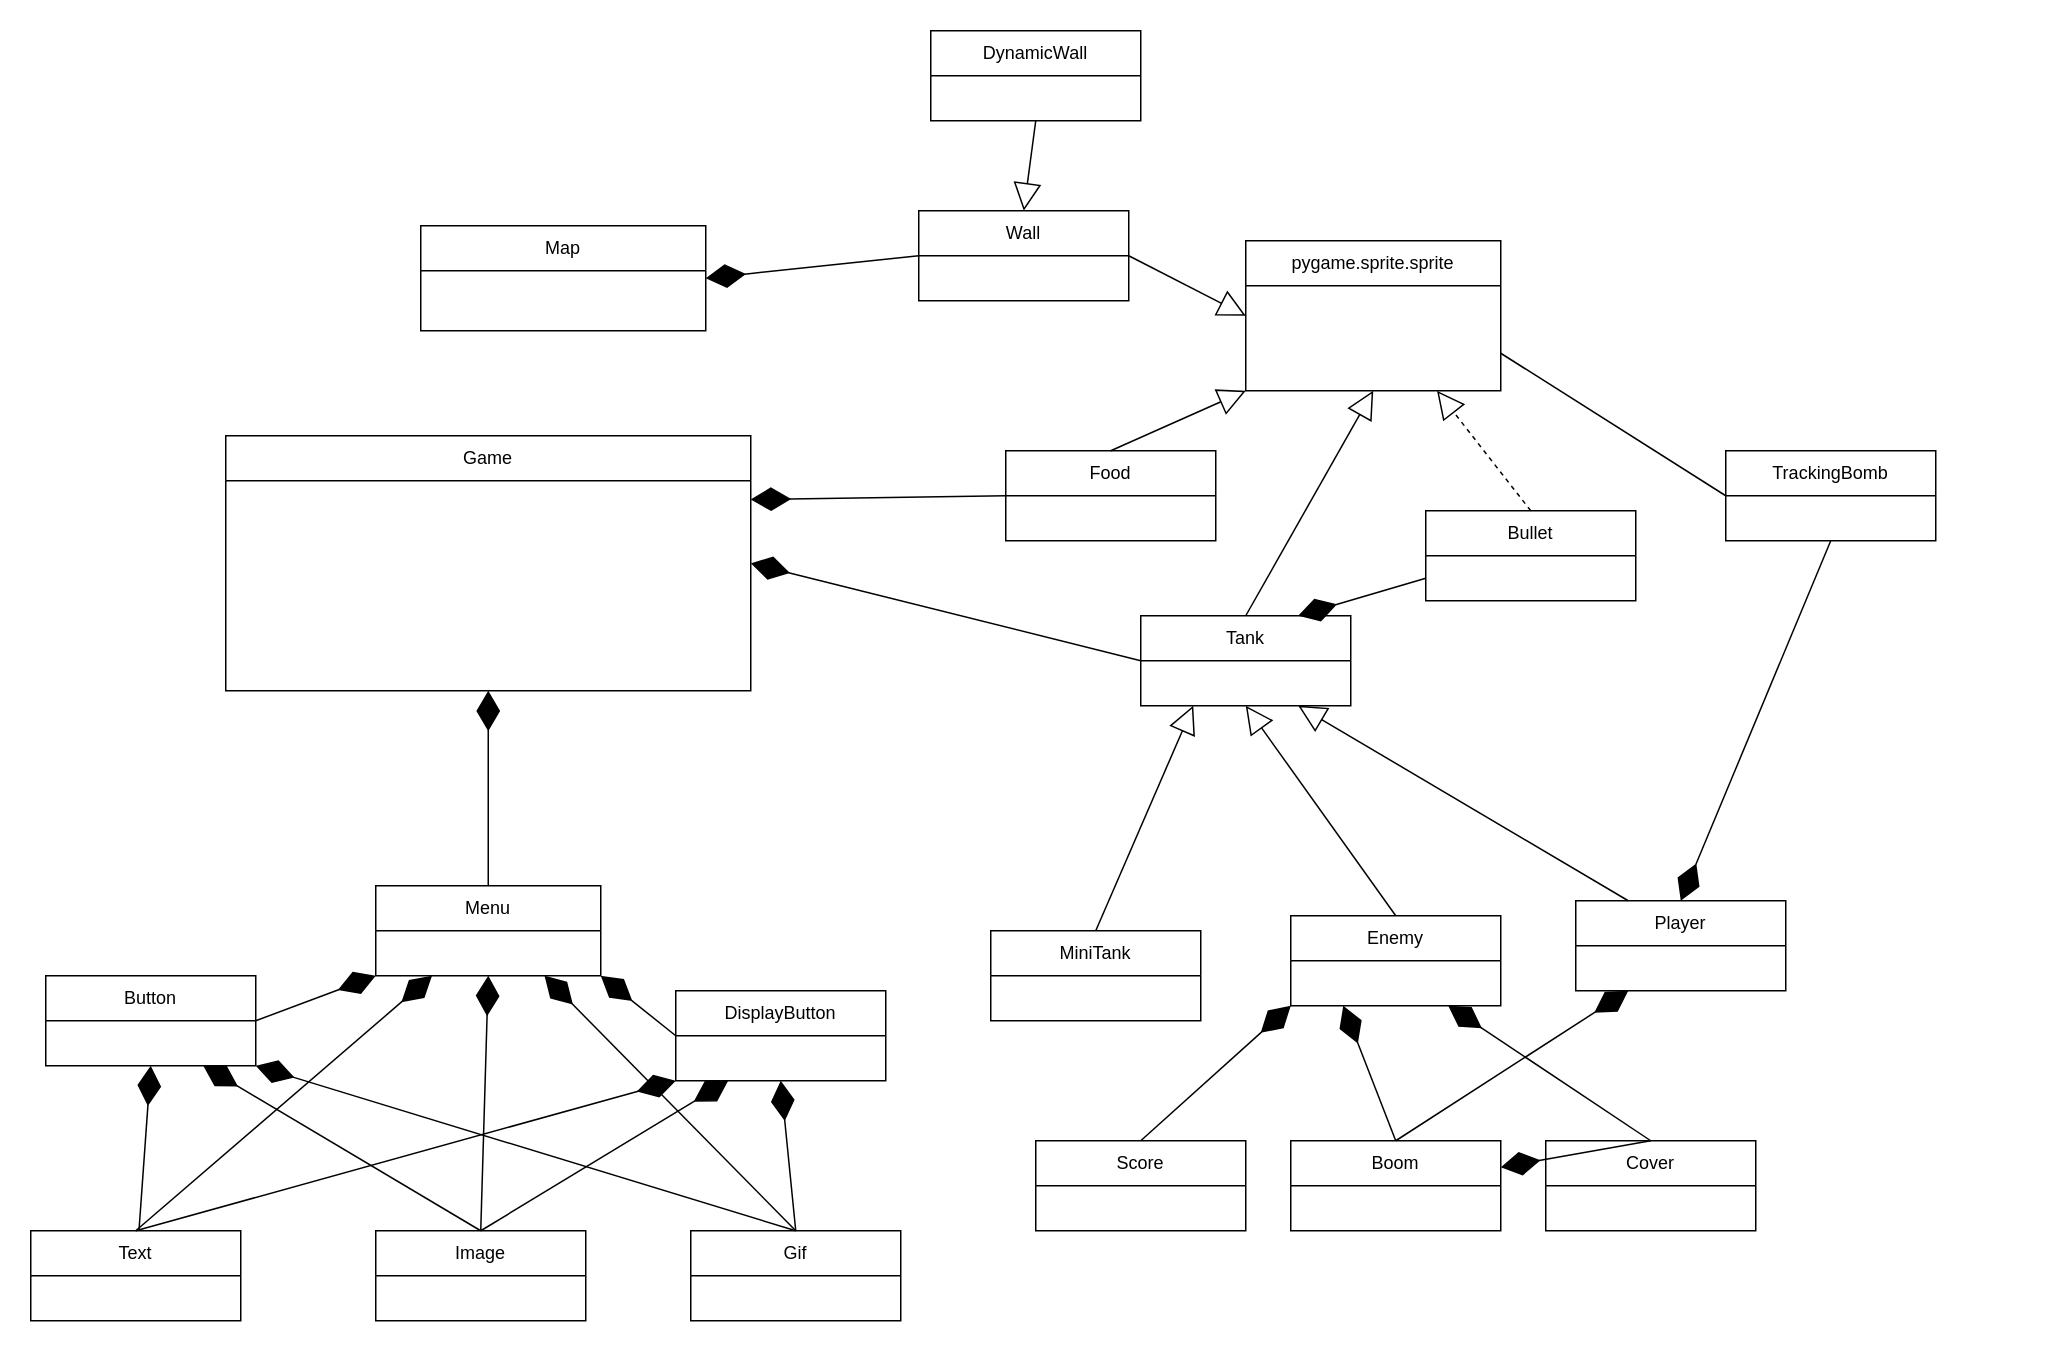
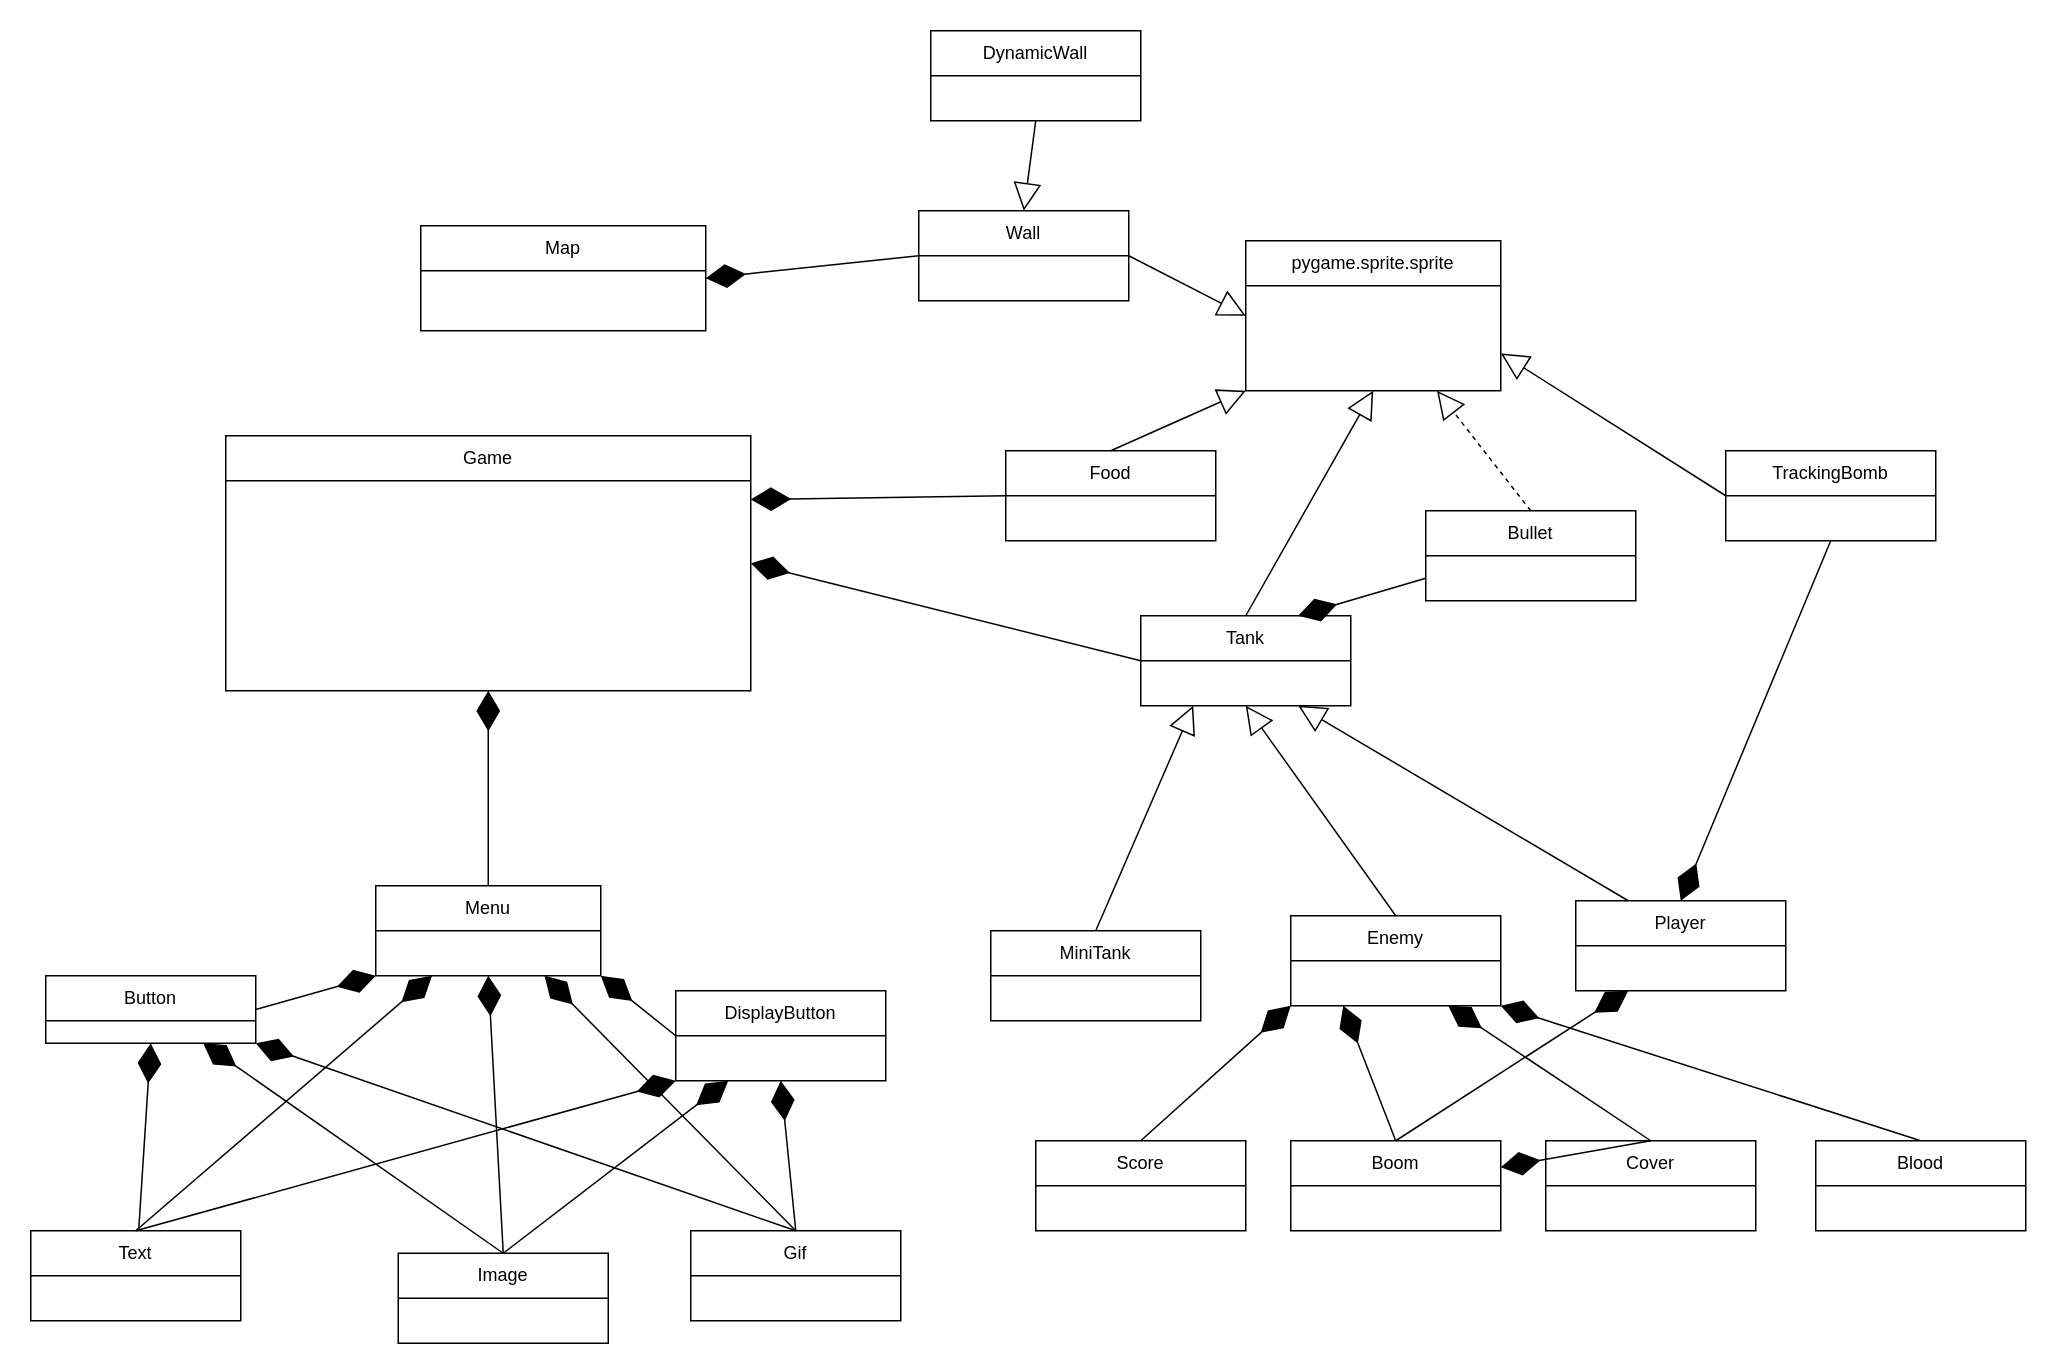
(1513, 361) -> (1525, 368)
(151, 1021) -> (151, 1010)
none -> (1729, 1079)
none -> (1921, 1186)
(481, 1276) -> (503, 1298)
